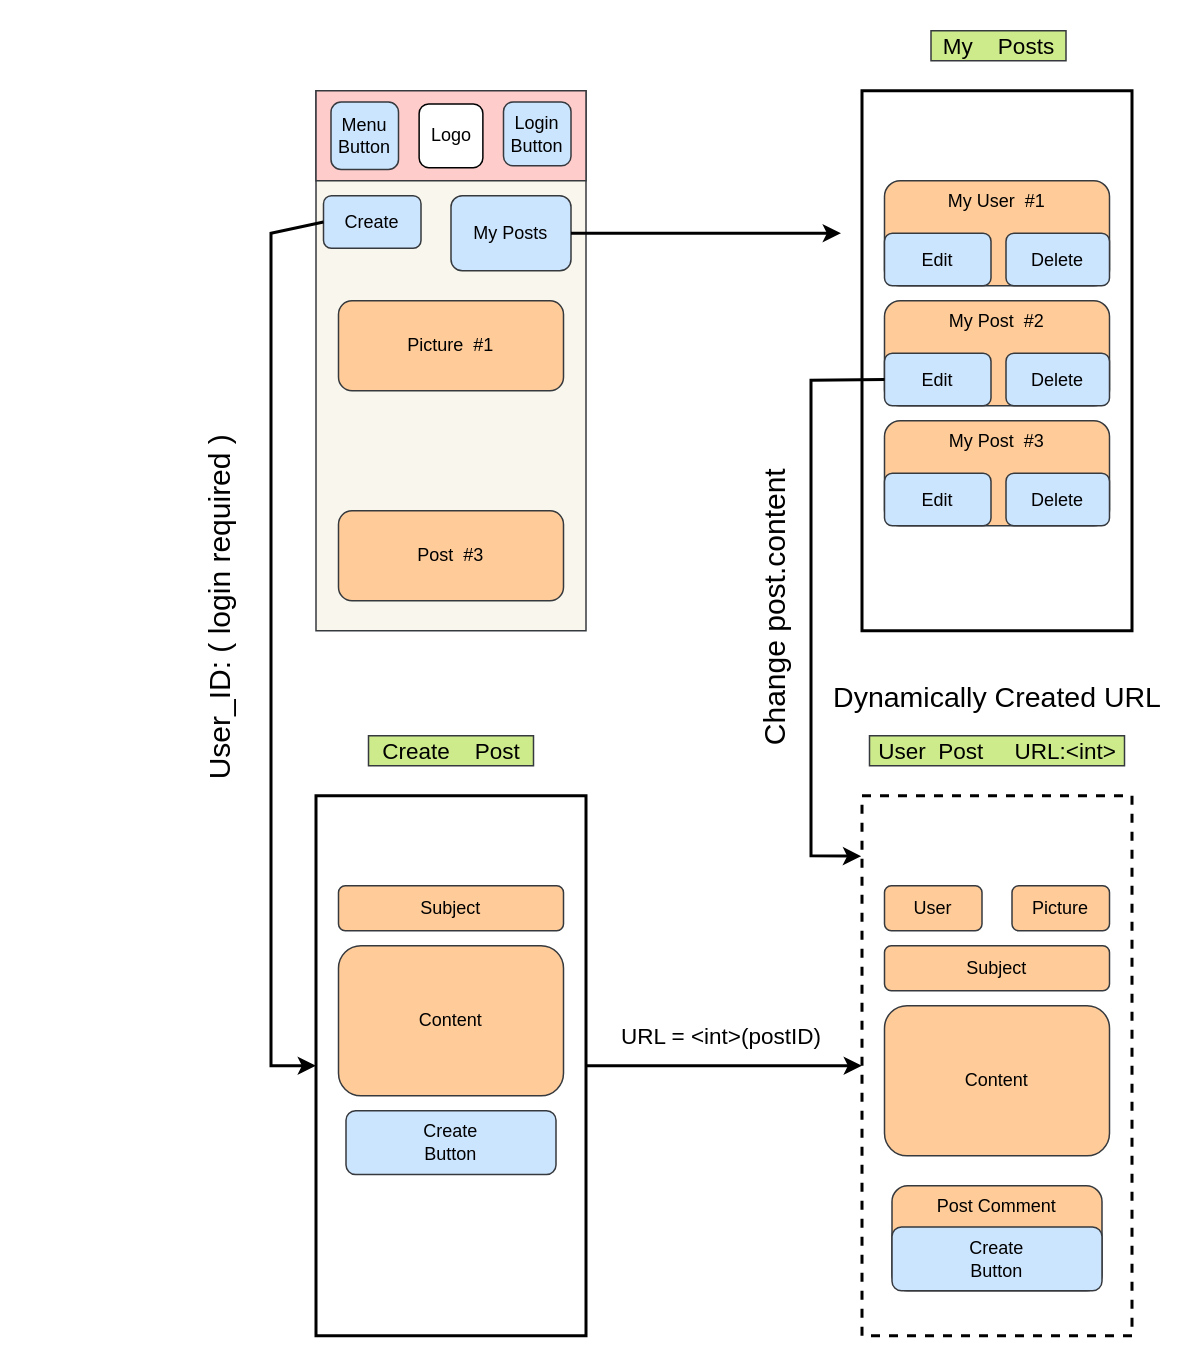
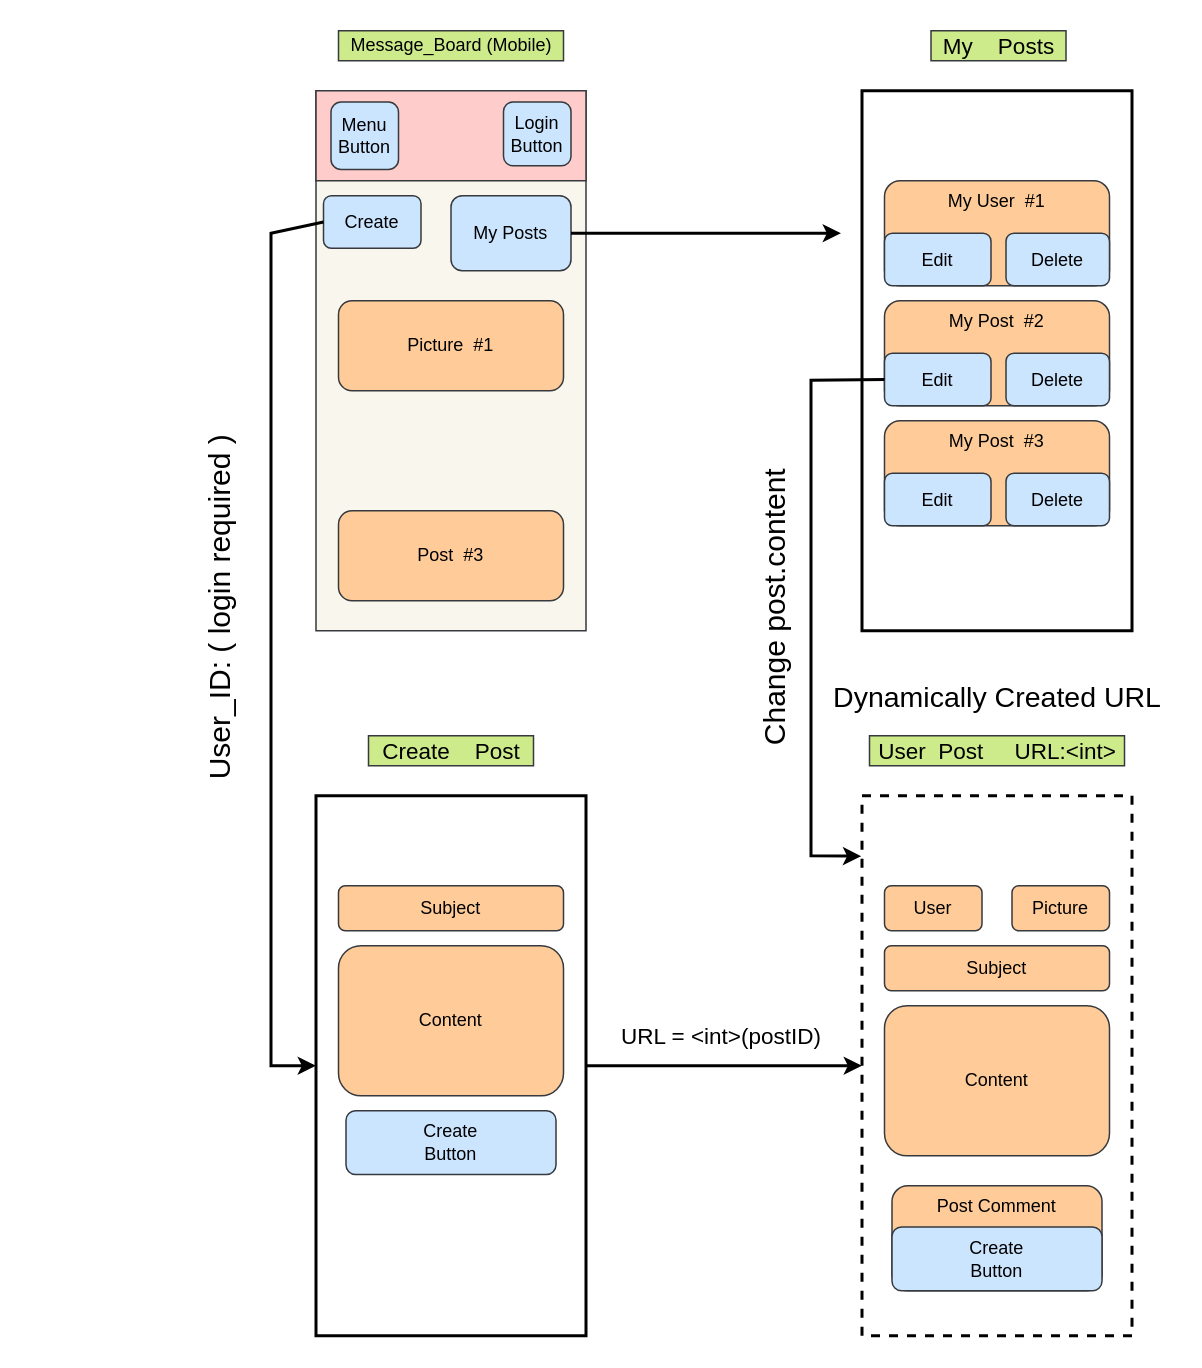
none -> (451, 46)
(451, 136) -> none
